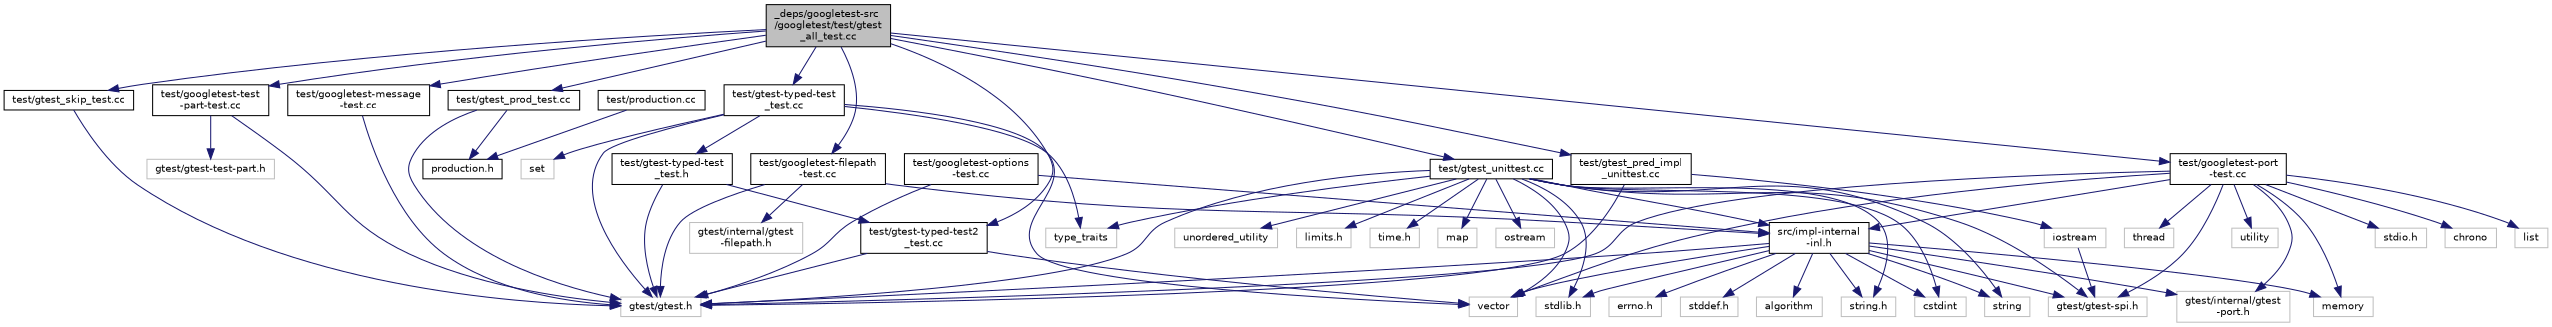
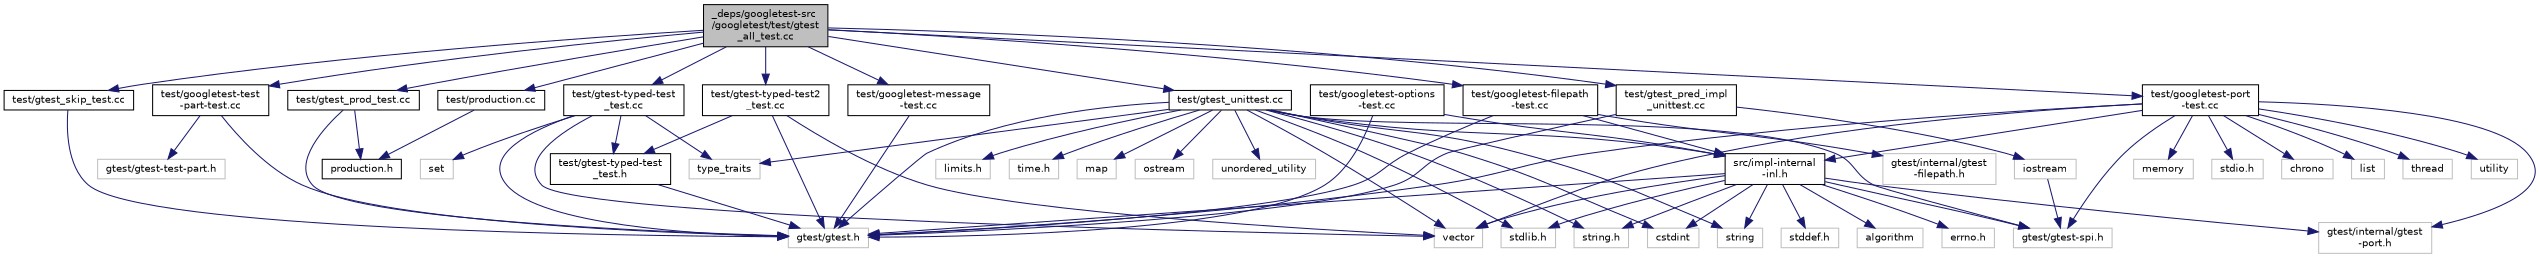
none -> (619, 65)
(793, 202) -> (693, 133)
(2090, 263) -> none
